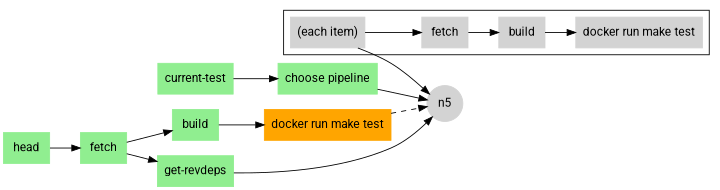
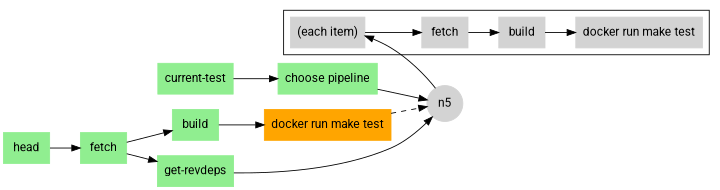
(393, 64) -> (409, 61)
